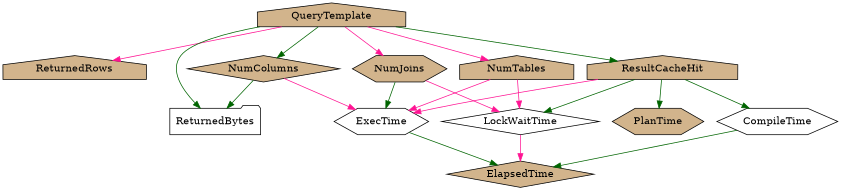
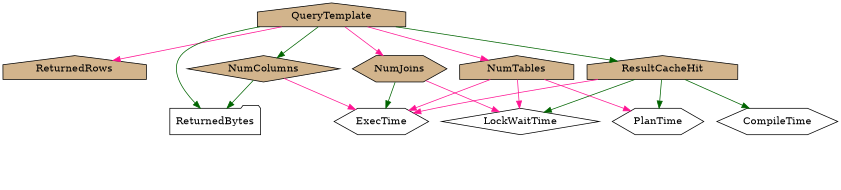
none -> (582, 93)
(658, 122) -> (658, 122)
(520, 174) -> none
